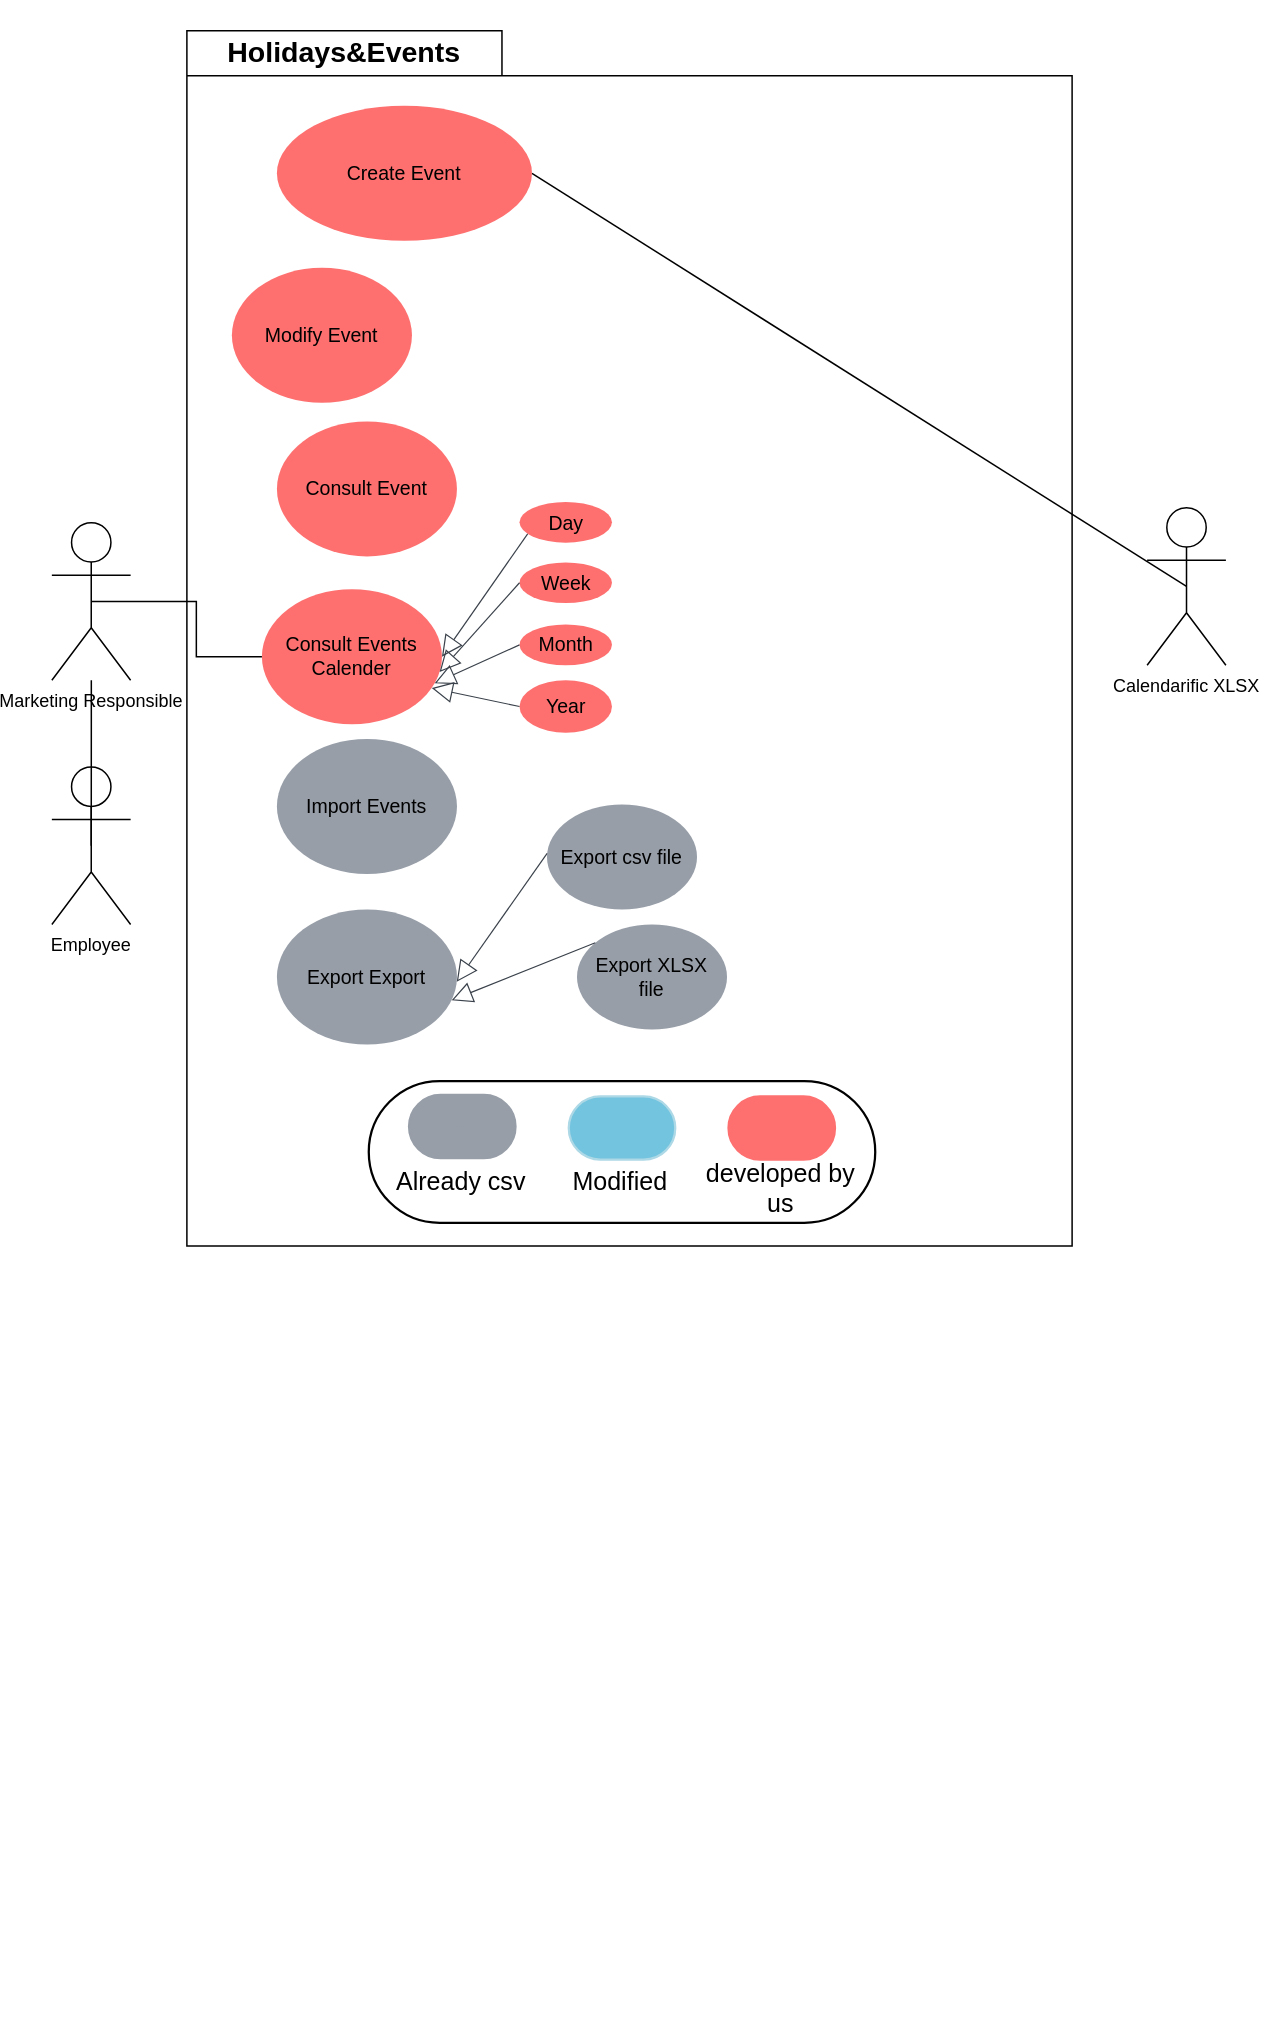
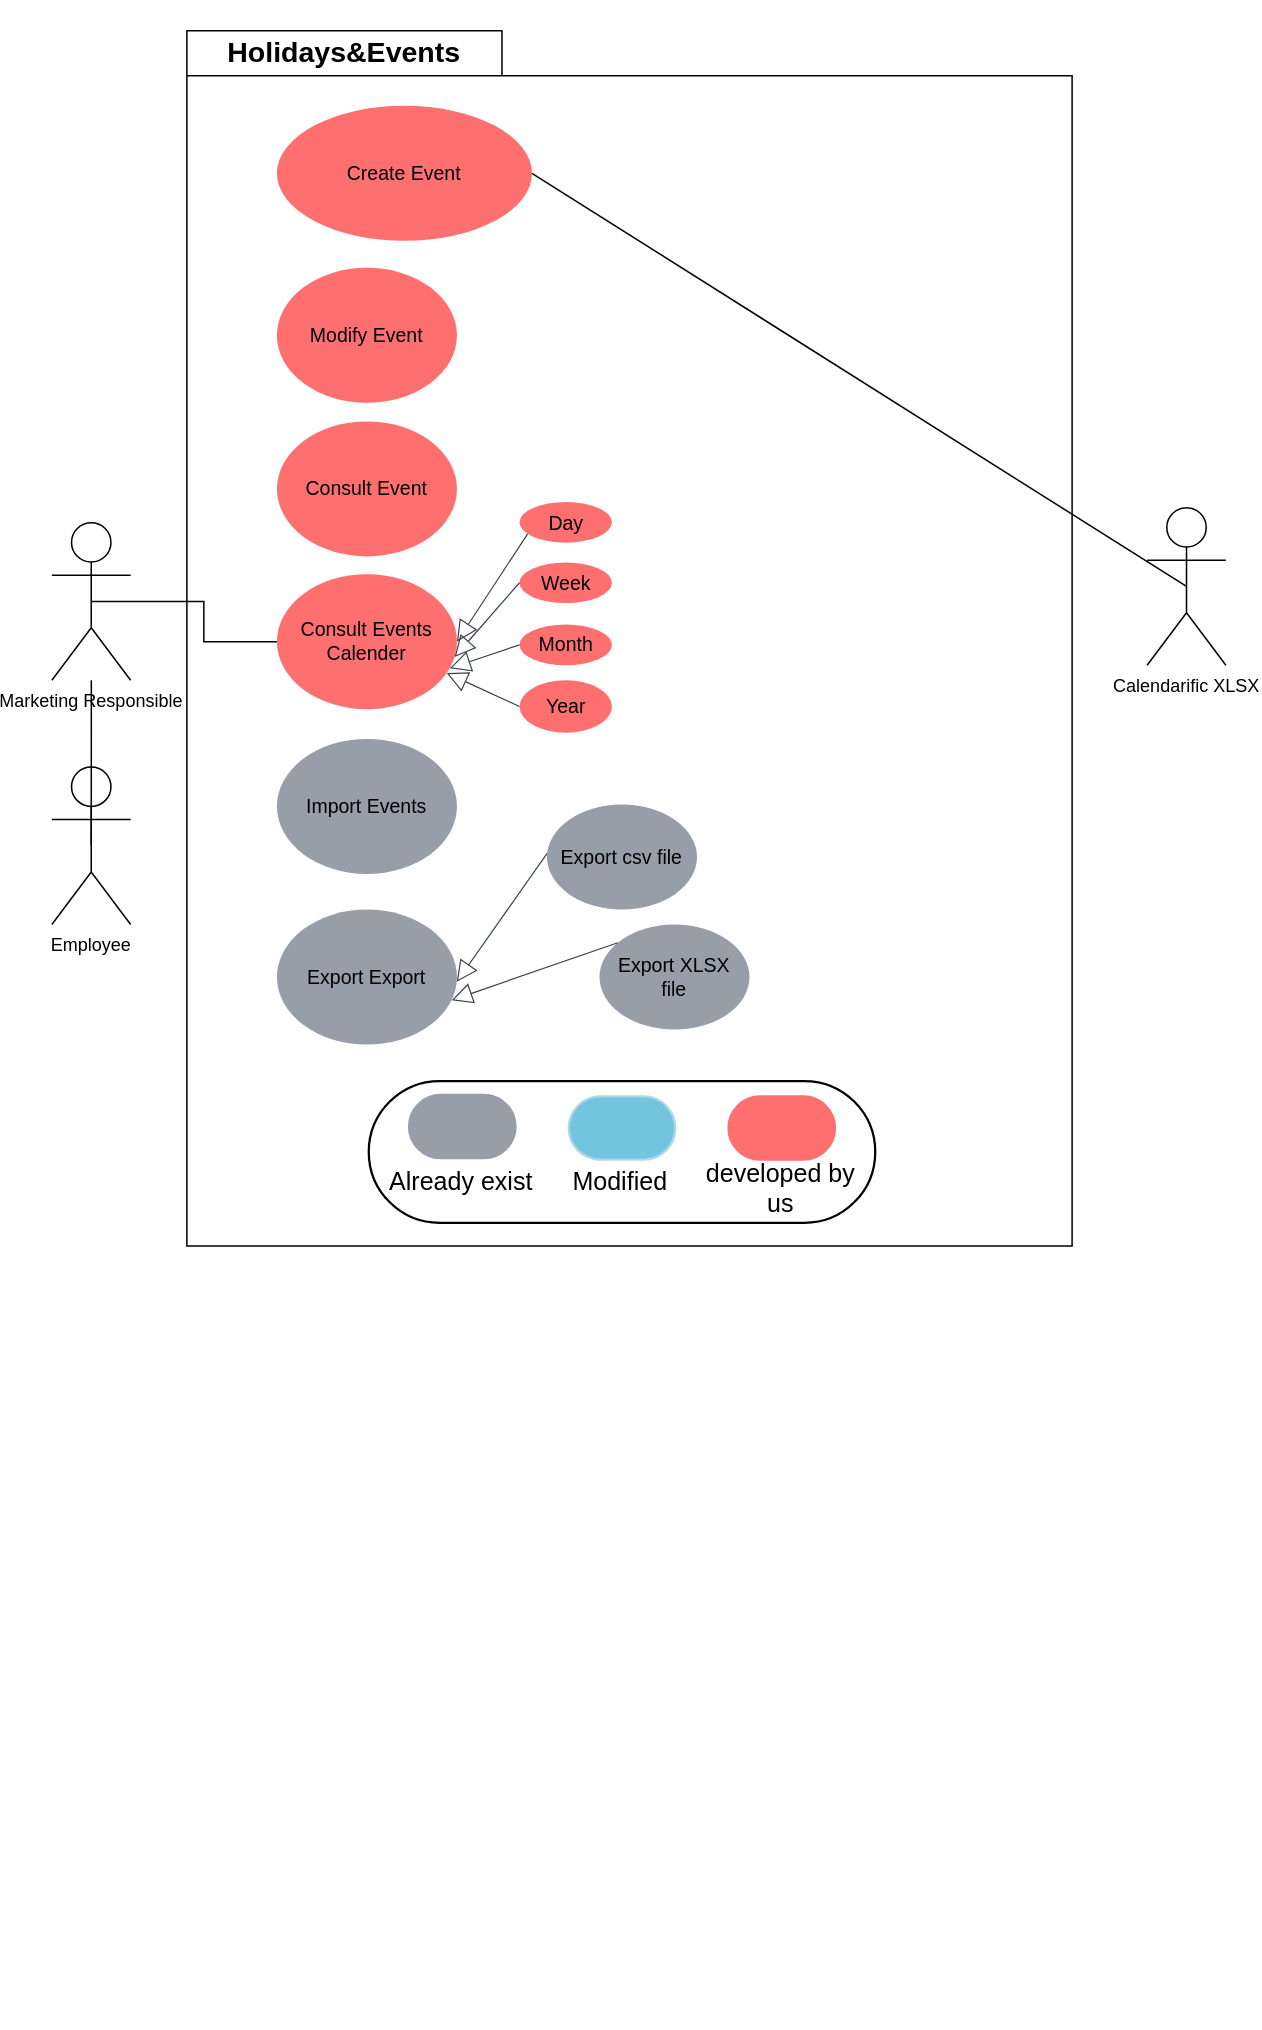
(322, 335) -> (367, 335)
(352, 657) -> (367, 642)
(652, 977) -> (674, 977)
(461, 1183) -> (461, 1183)
